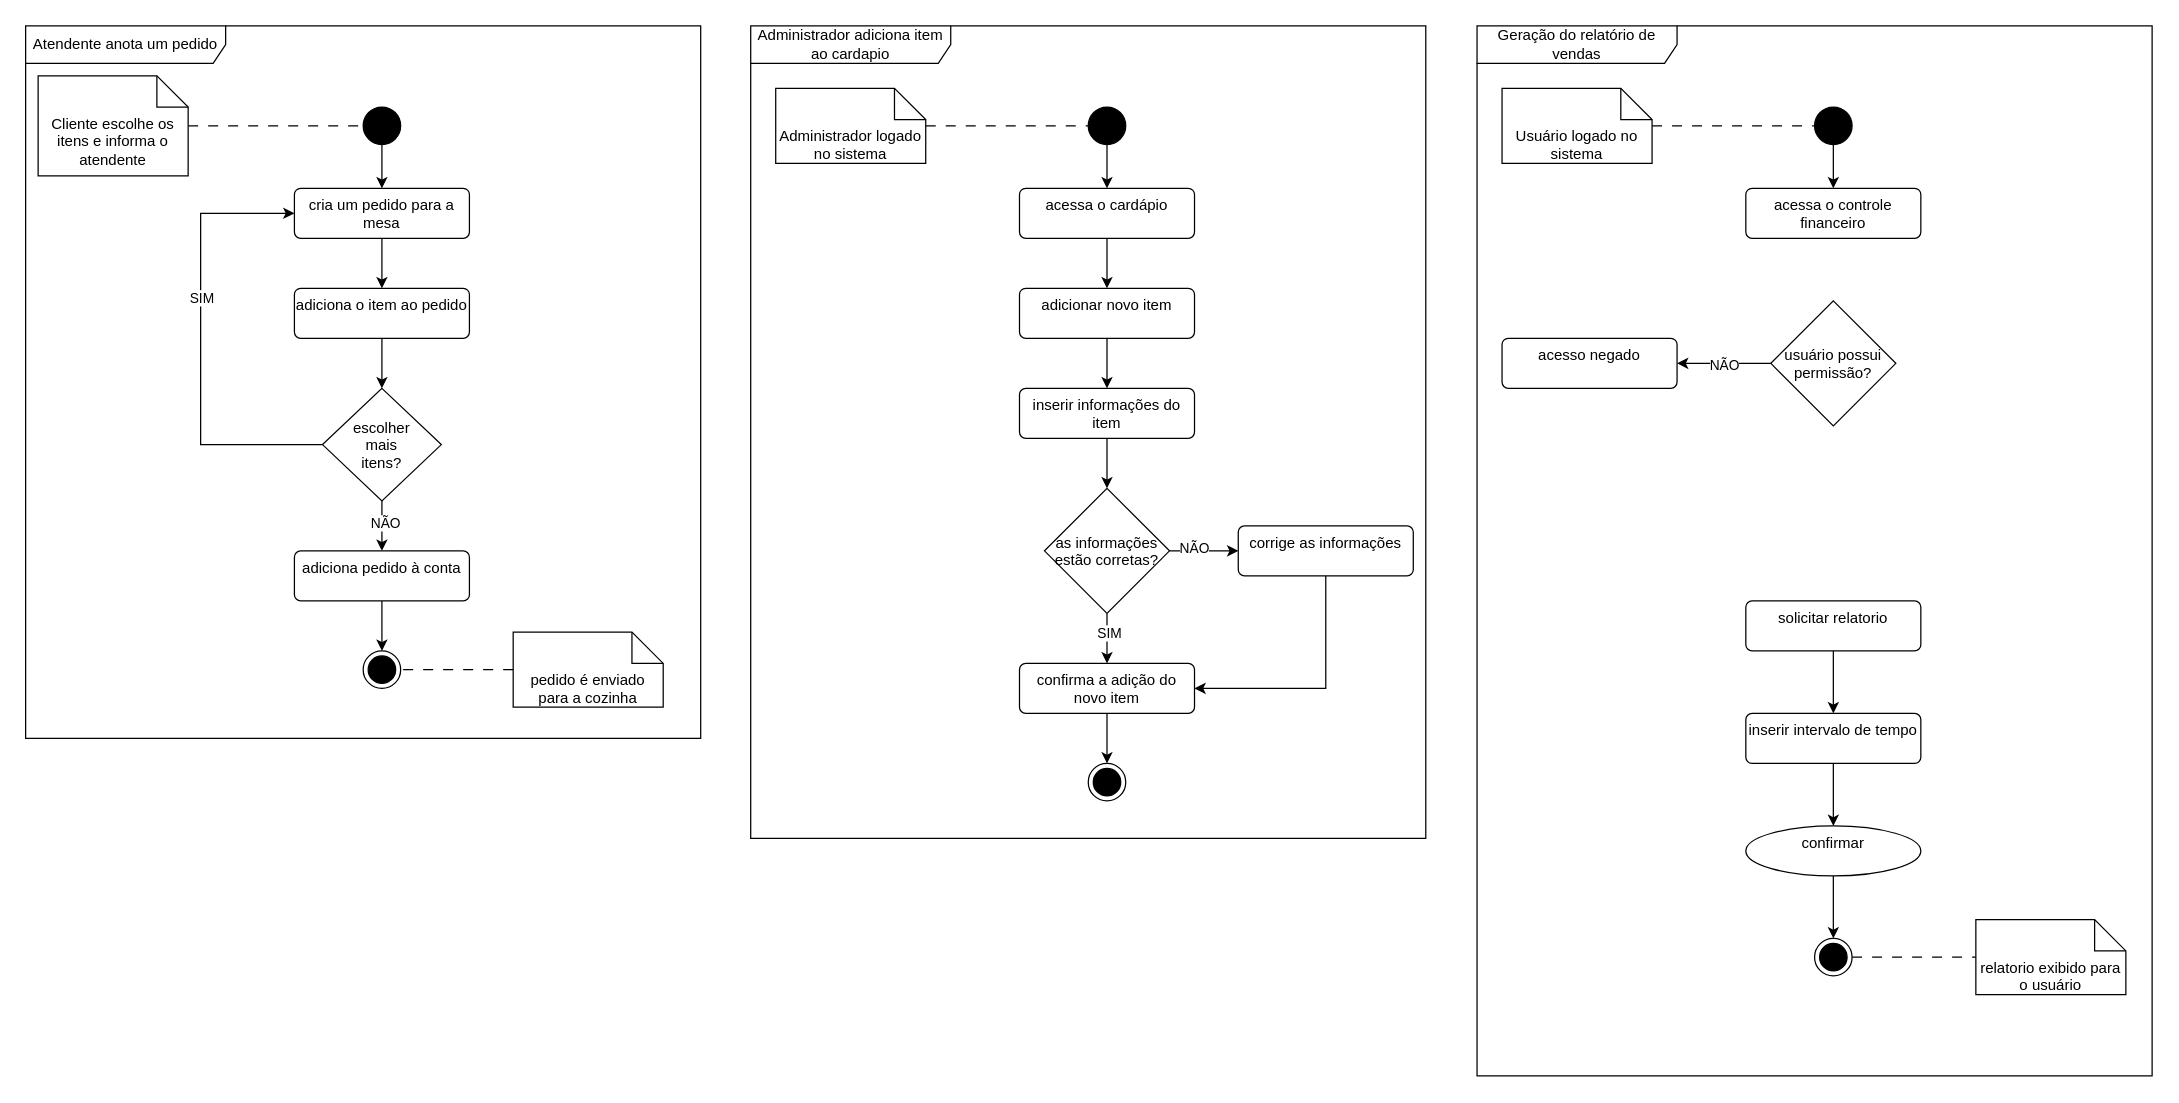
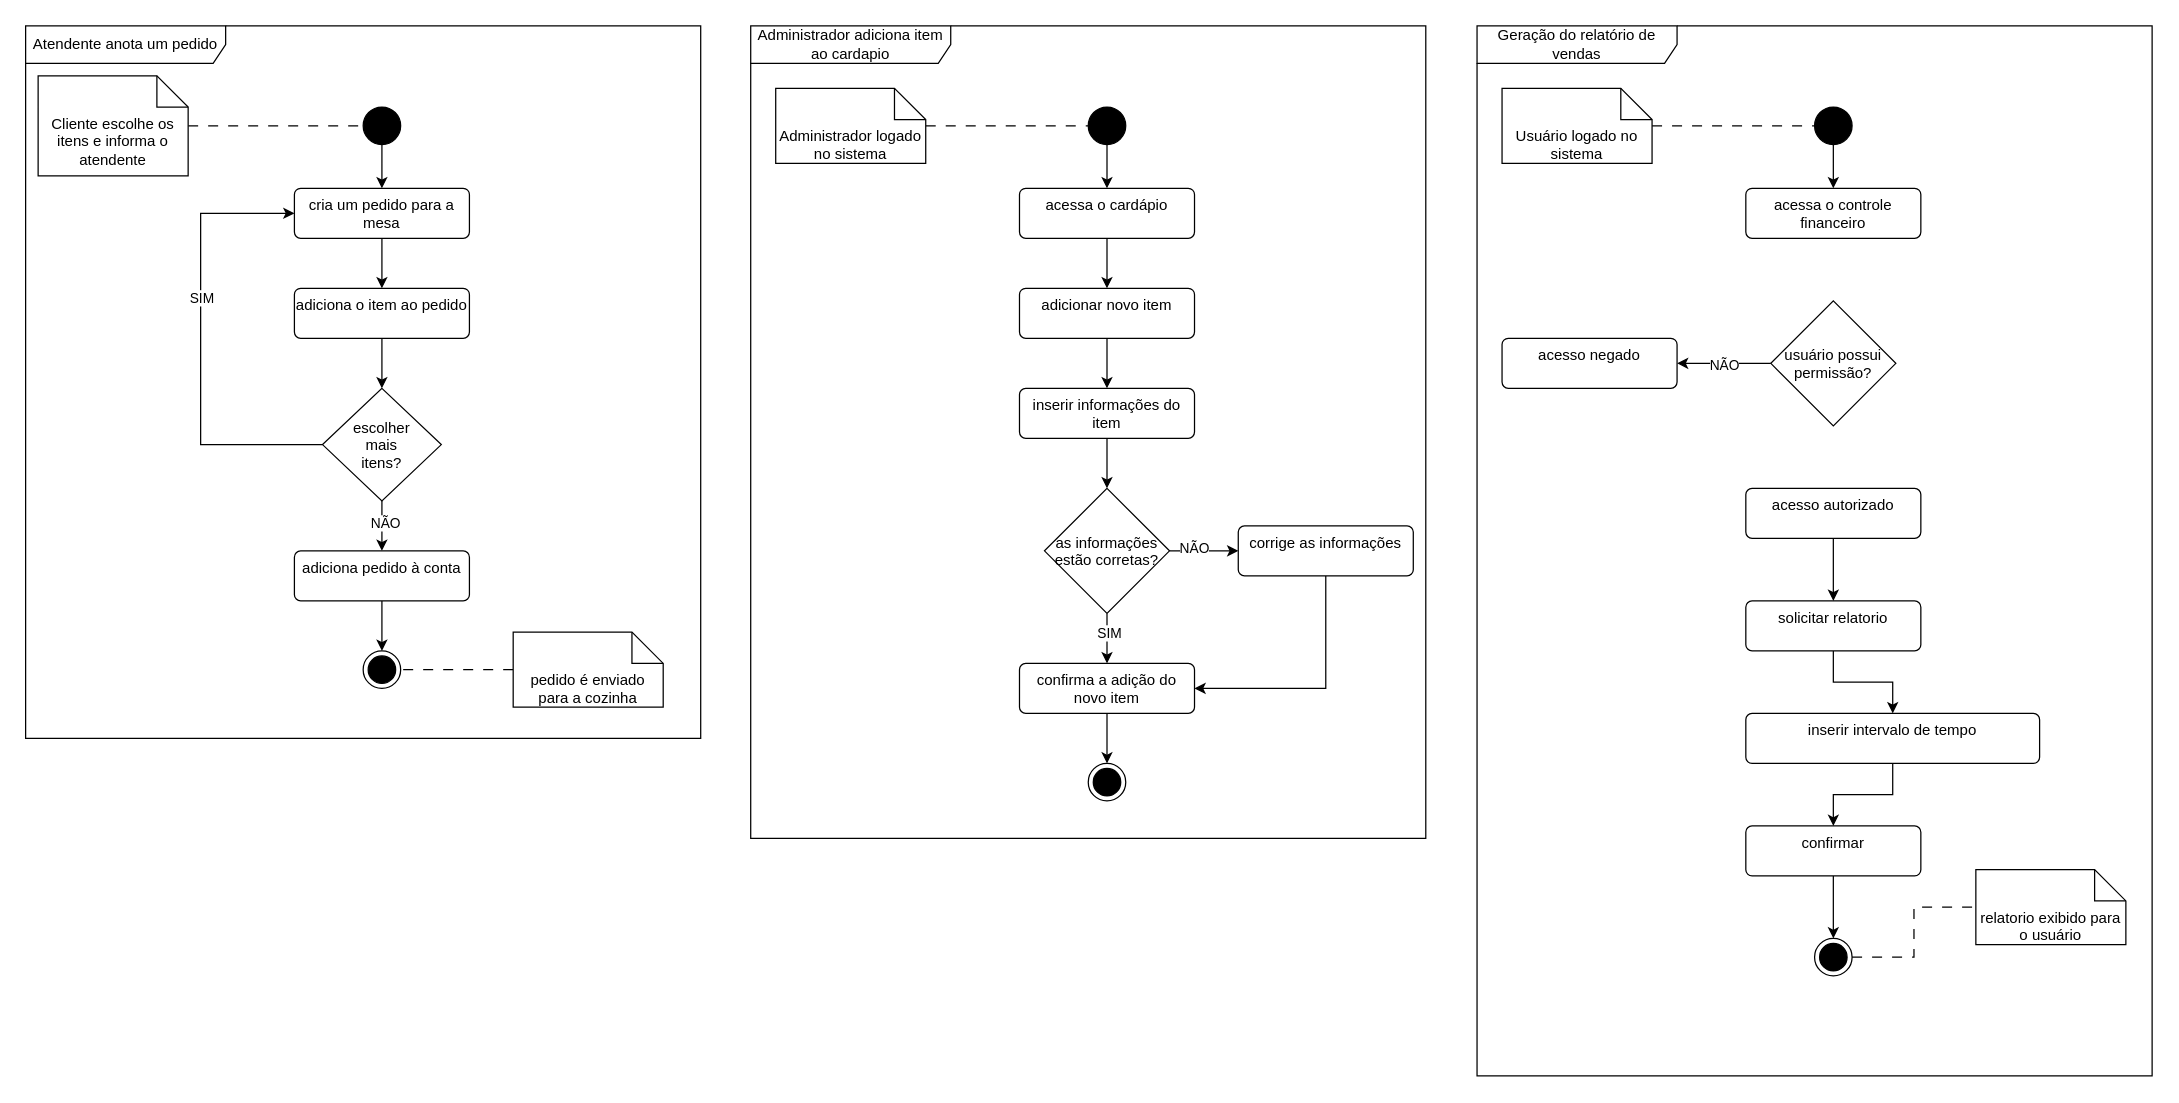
none -> (1833, 513)
none -> (1833, 565)
(1833, 738) -> (1893, 738)
(1833, 851) -> (1833, 851)
(2051, 957) -> (2051, 907)
